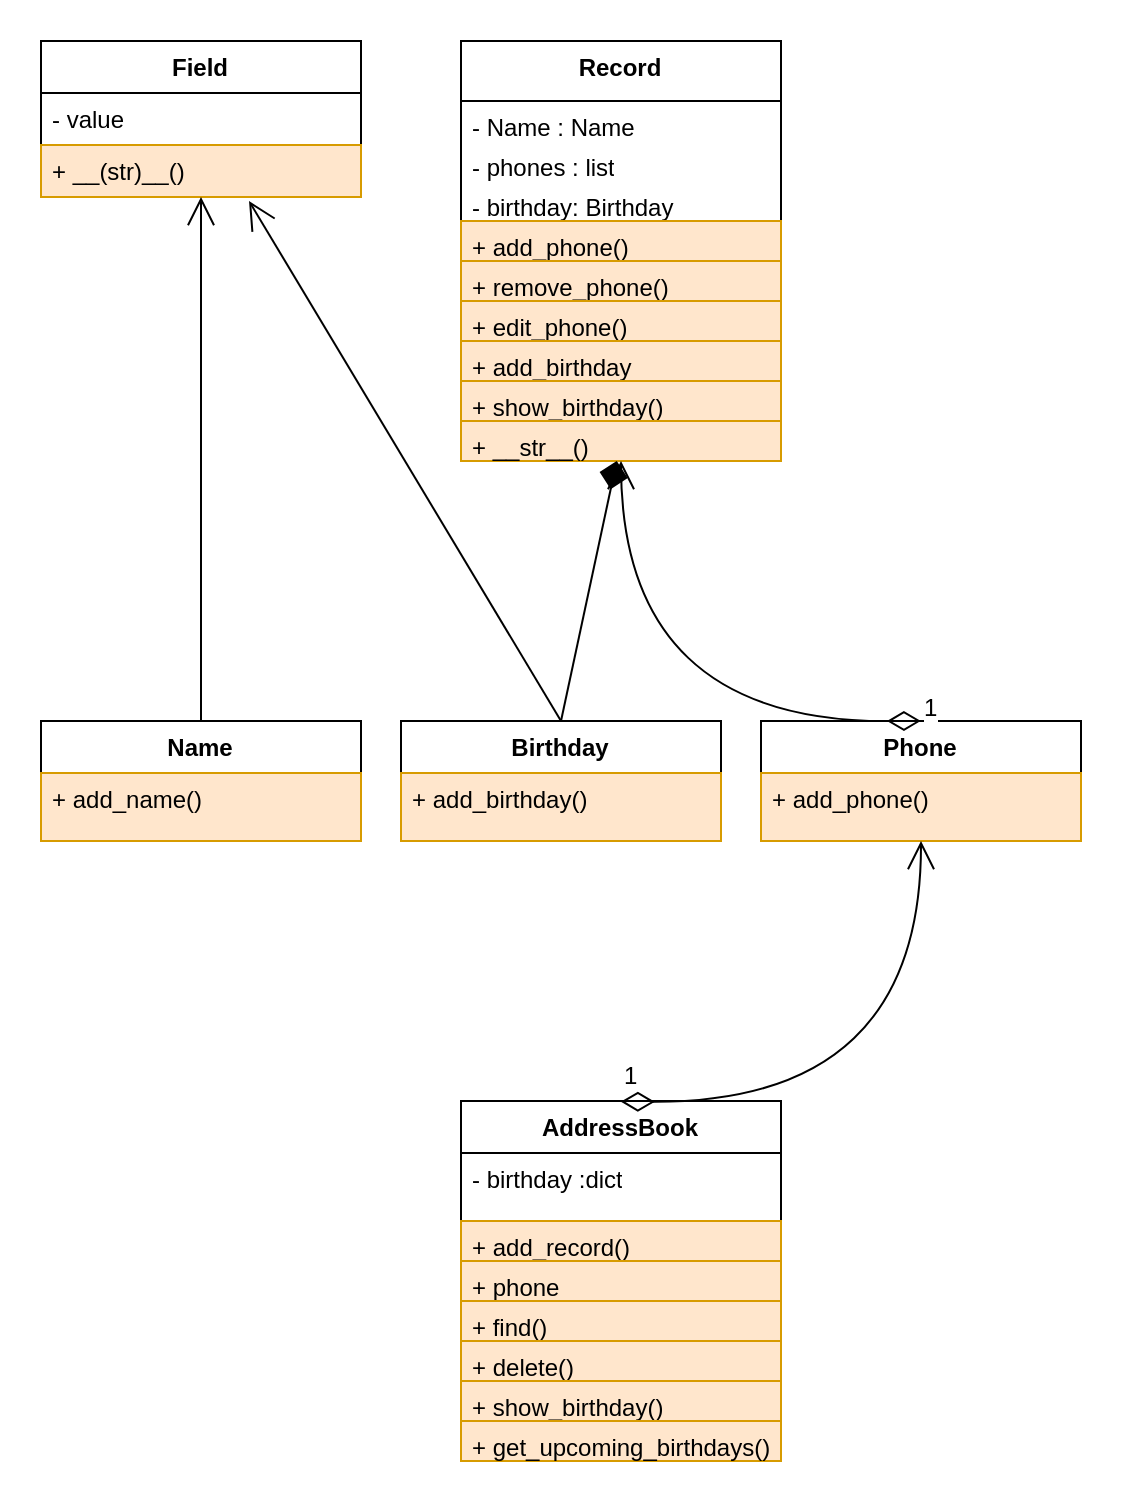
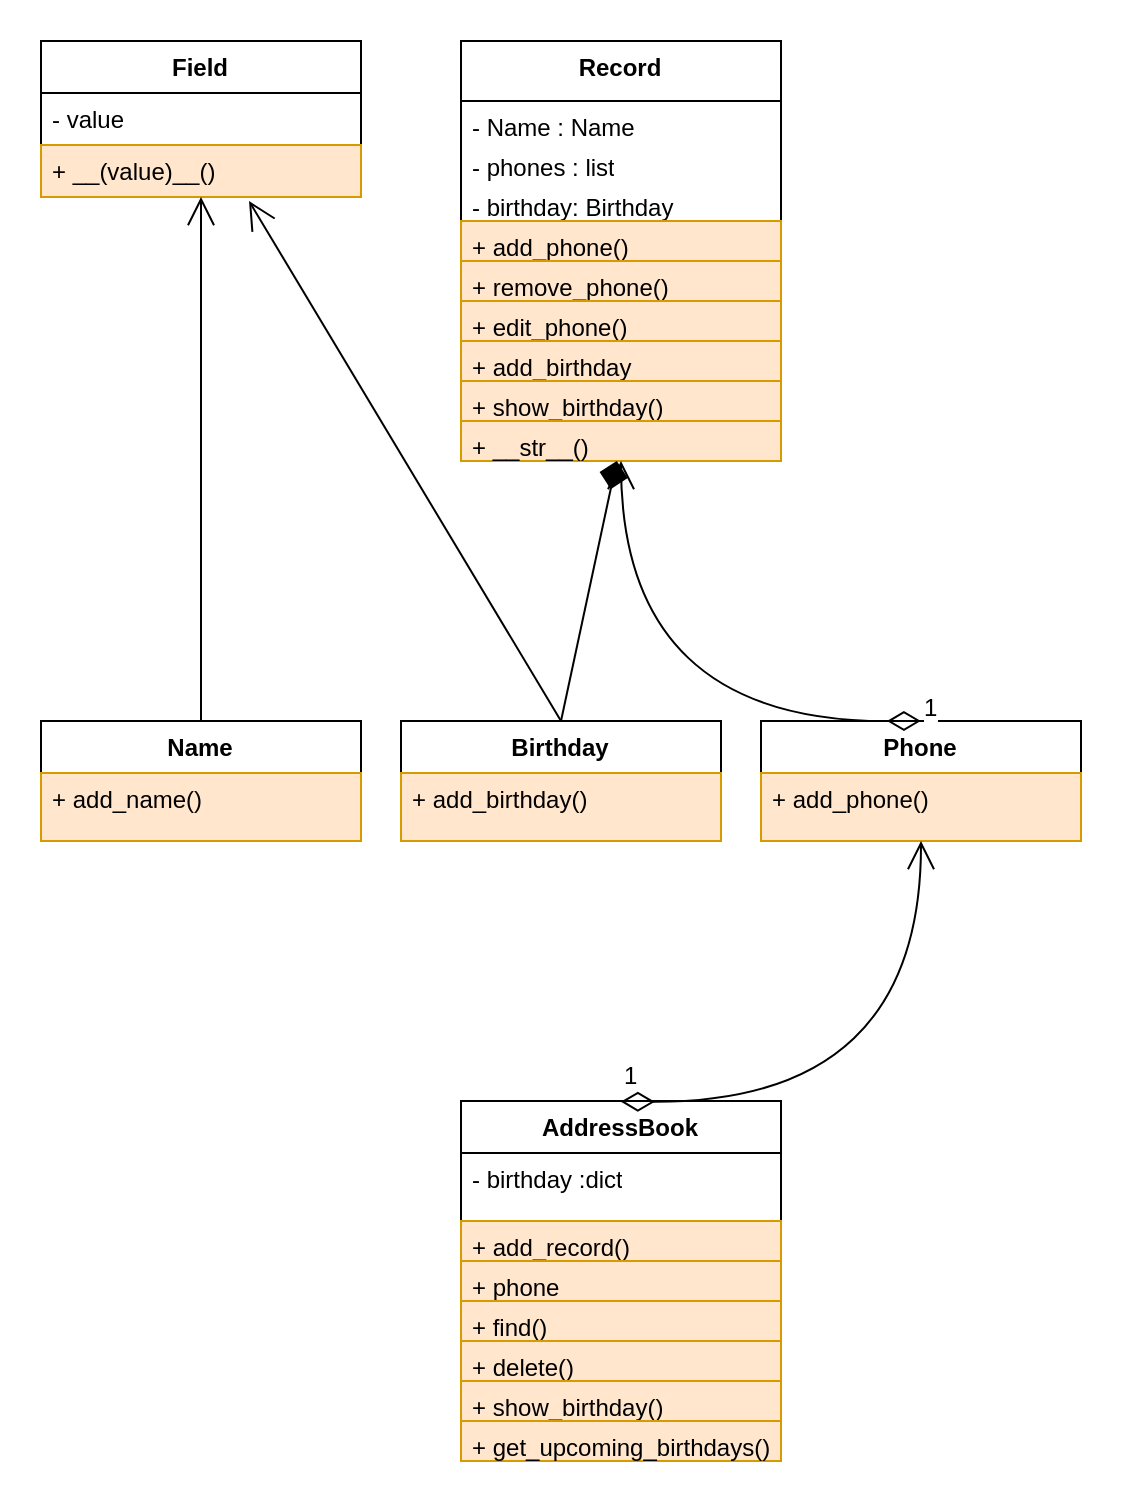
(137, 173) -> (148, 173)
